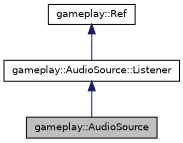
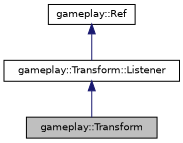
(92, 71) -> (92, 71)
(92, 128) -> (92, 128)
